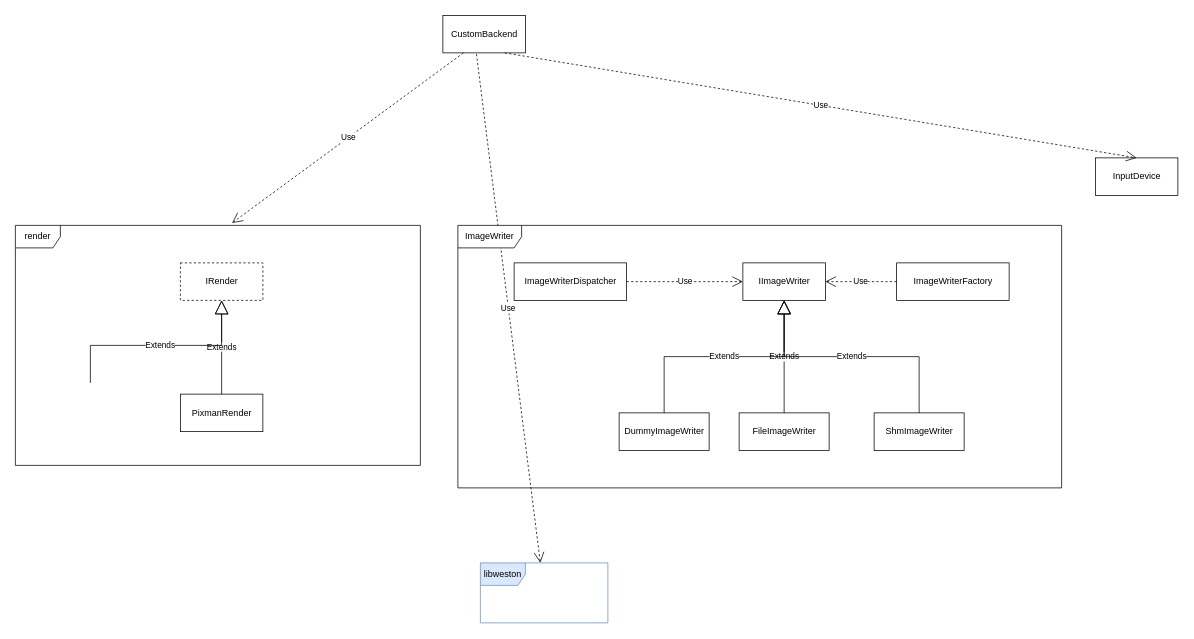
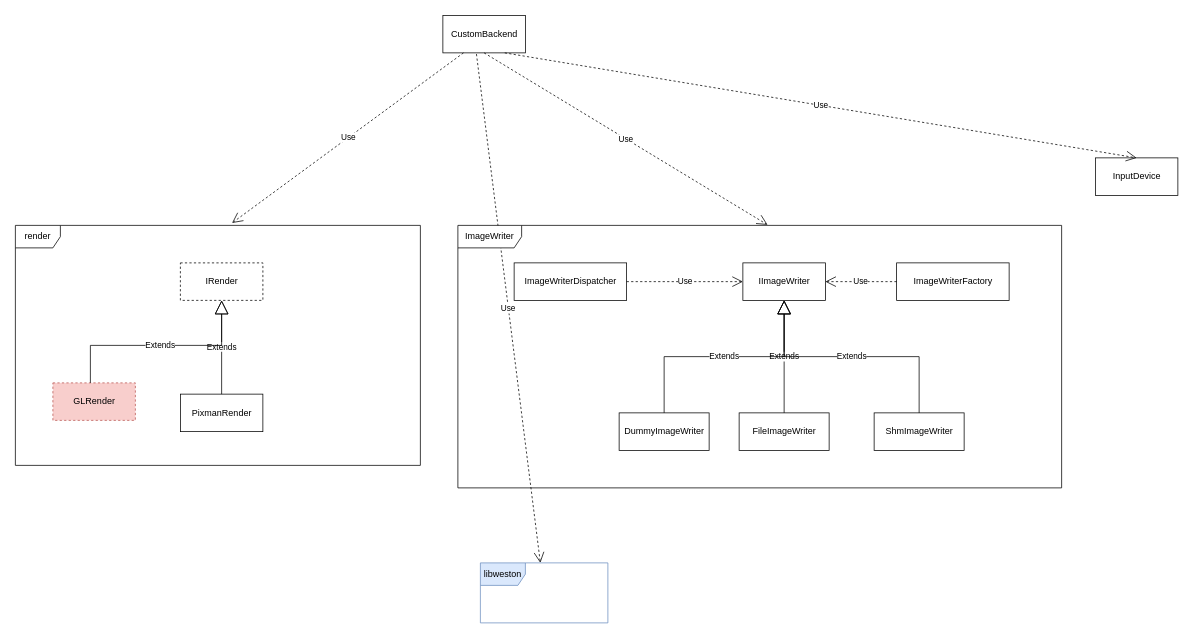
none -> (625, 138)
none -> (94, 402)
